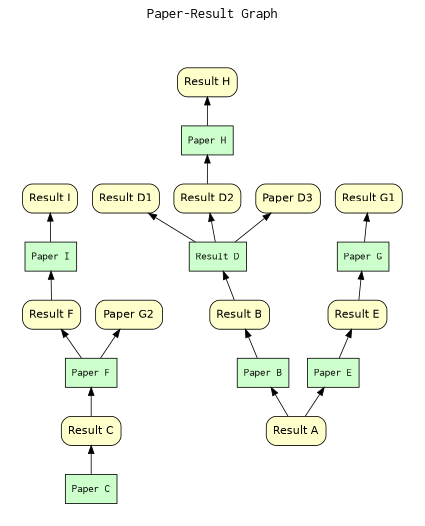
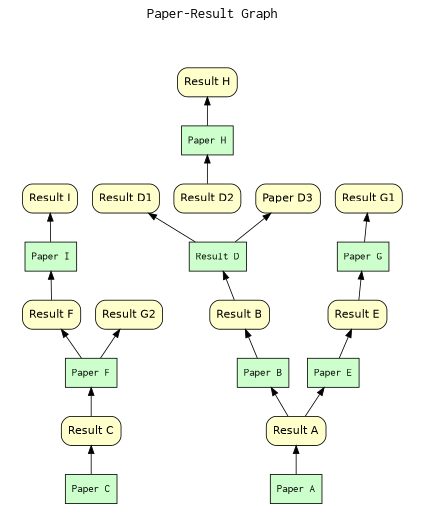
(213, 232) -> none
(129, 315) -> (129, 315)
none -> (296, 489)
